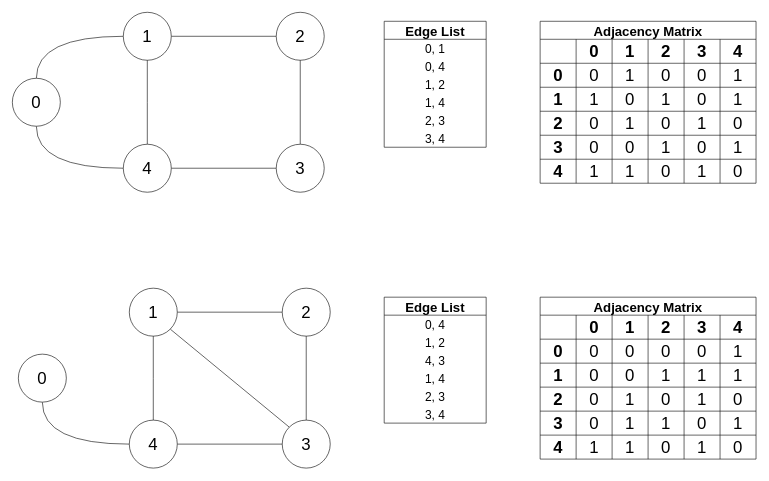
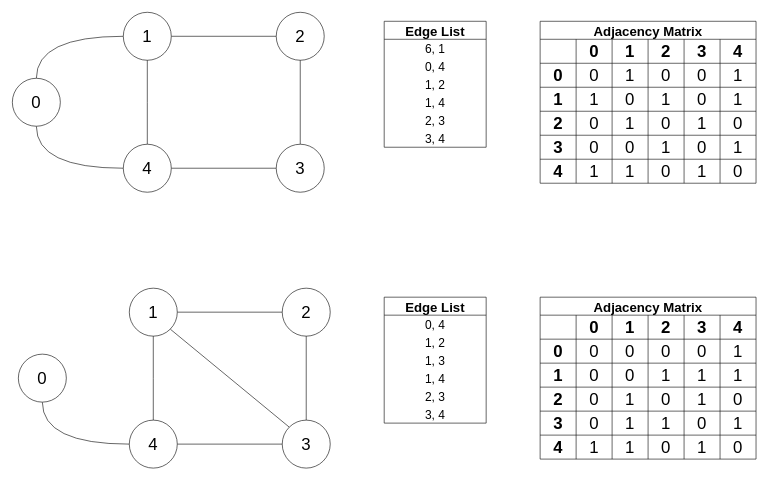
(435, 49) -> (435, 49)
(435, 361) -> (435, 361)
